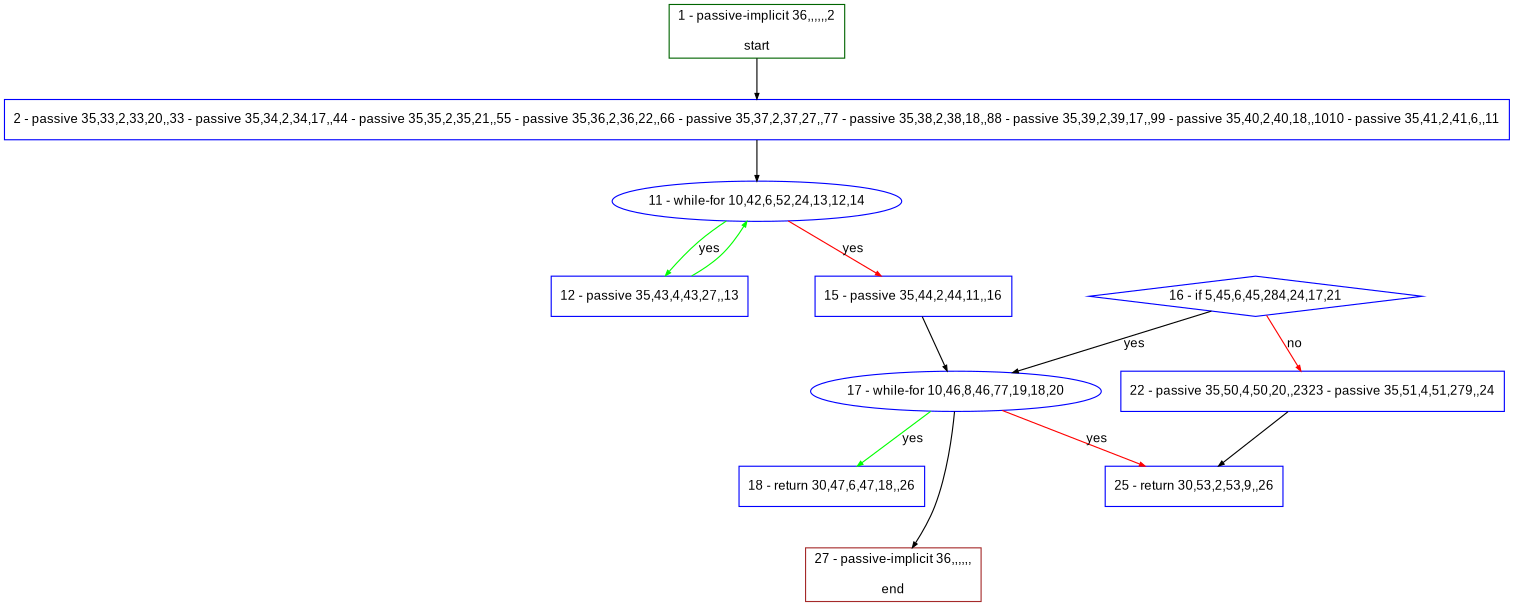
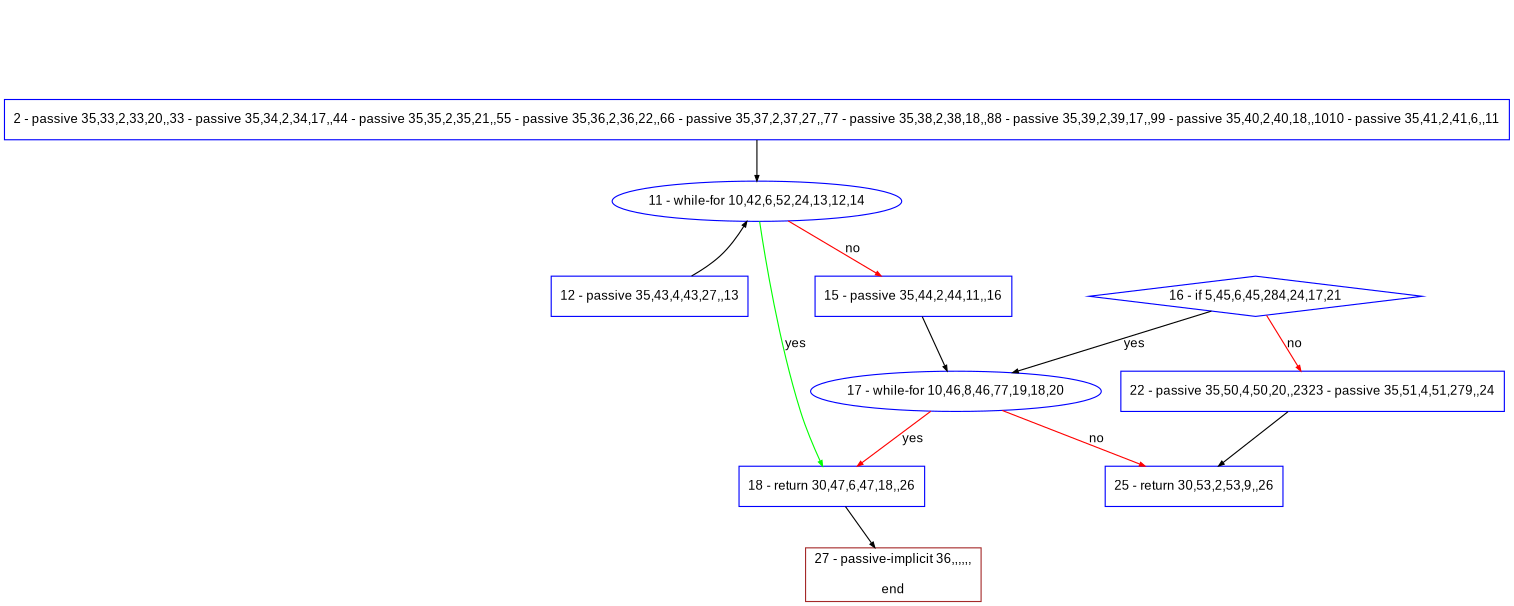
(757, 31) -> none
(696, 244) -> (782, 343)
(853, 249) -> (853, 249)
(721, 255) -> (721, 255)
(896, 437) -> (896, 437)
(1097, 439) -> (1097, 439)
(943, 480) -> (858, 525)
